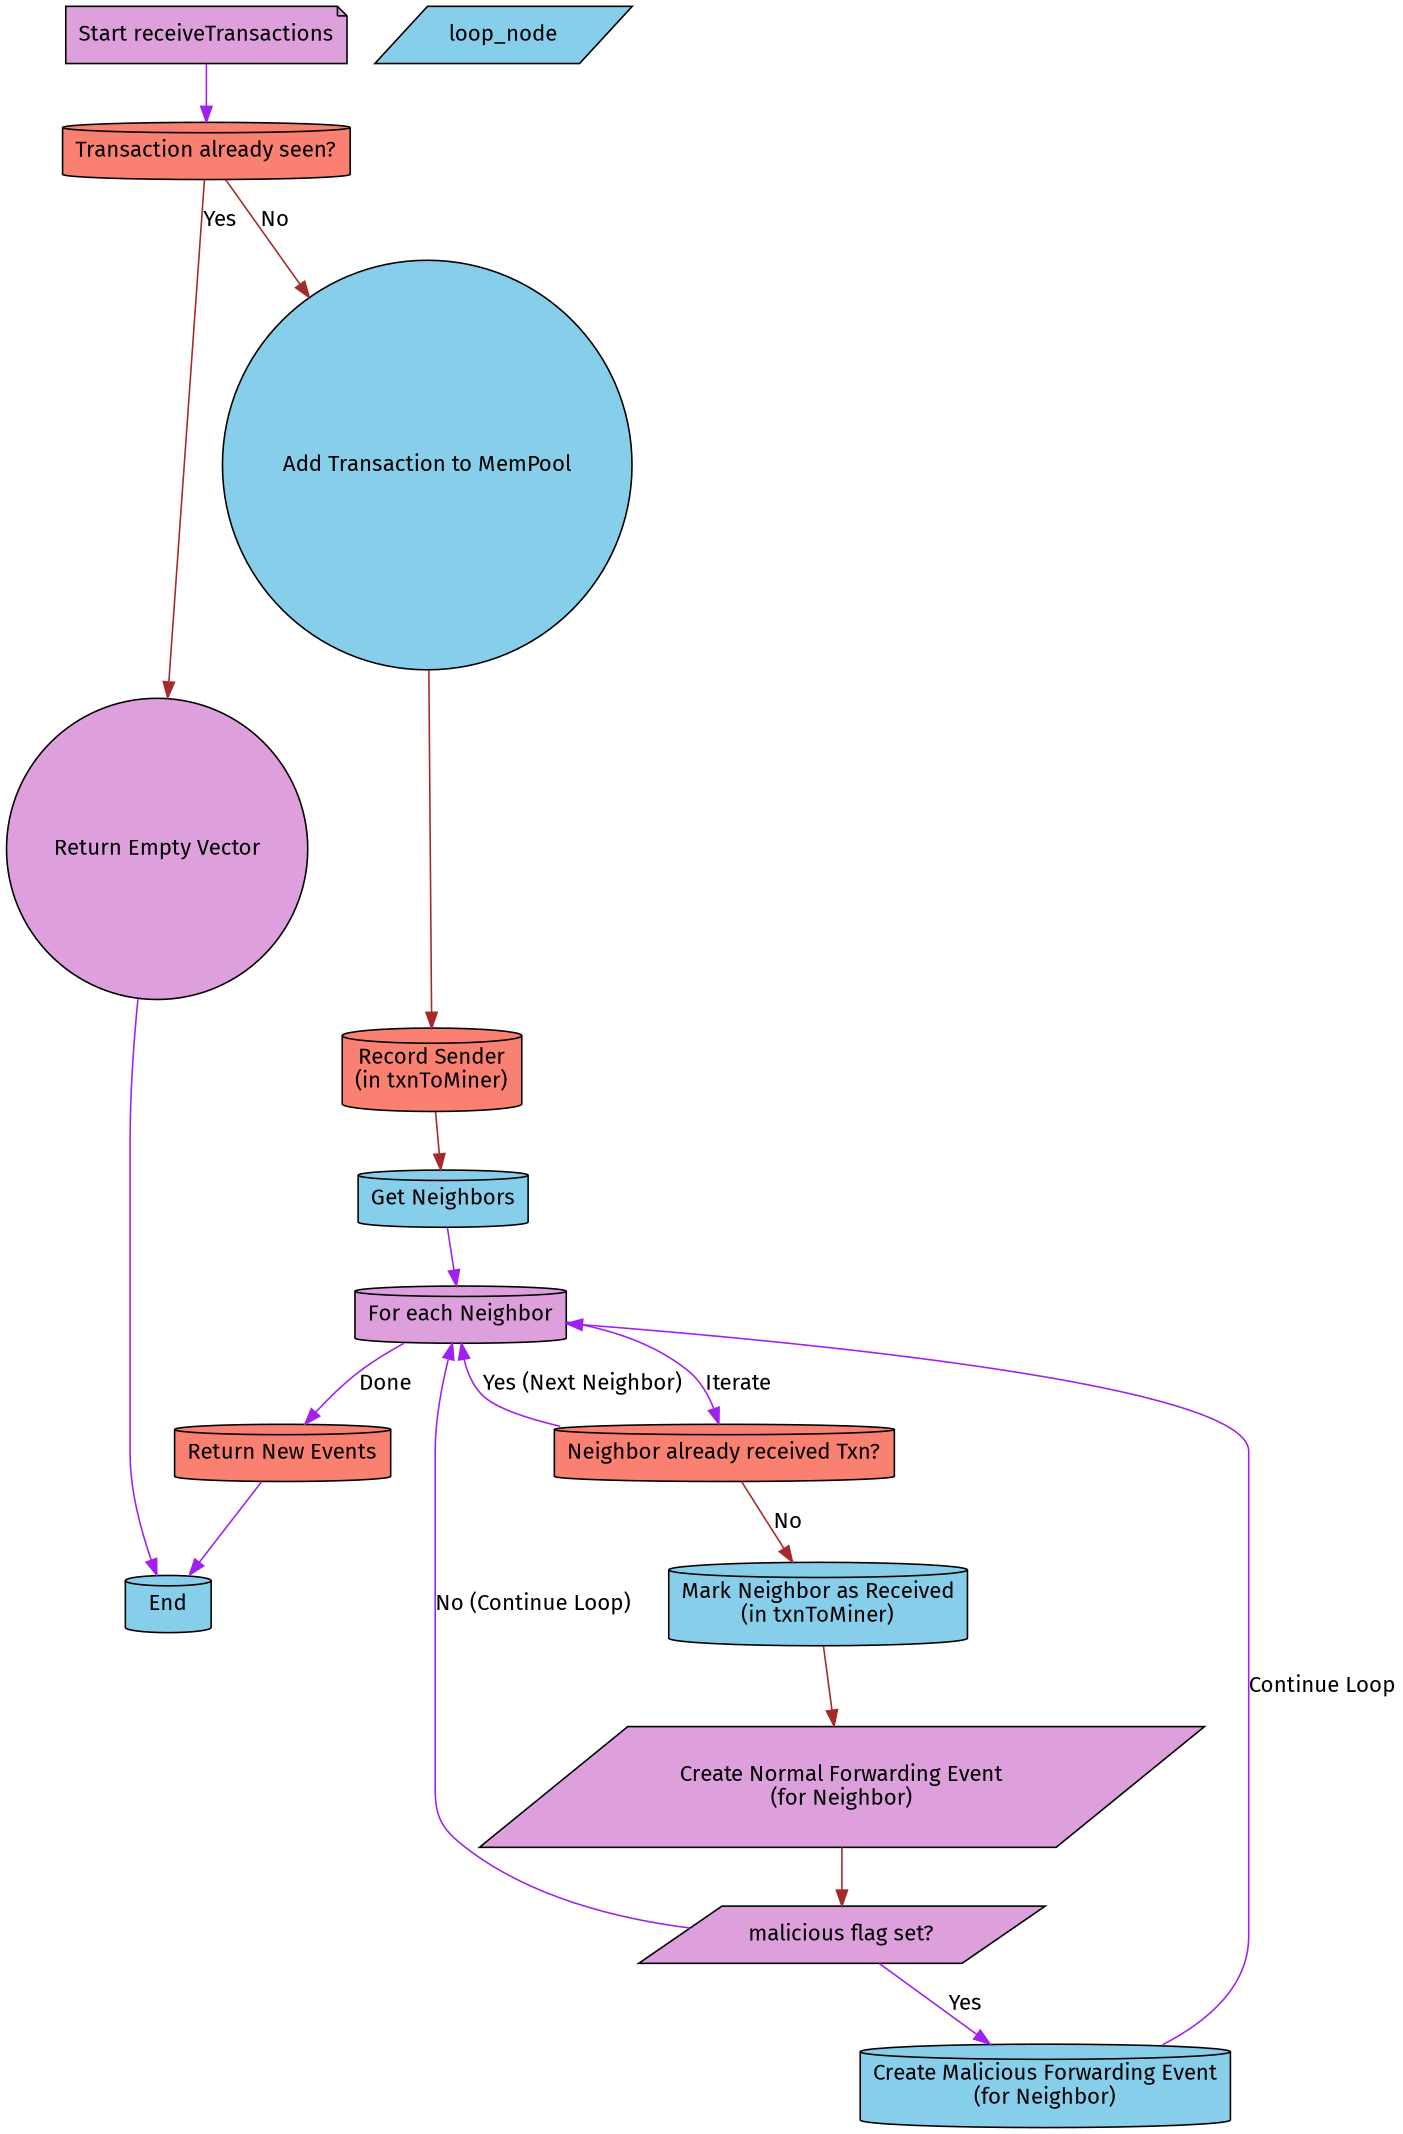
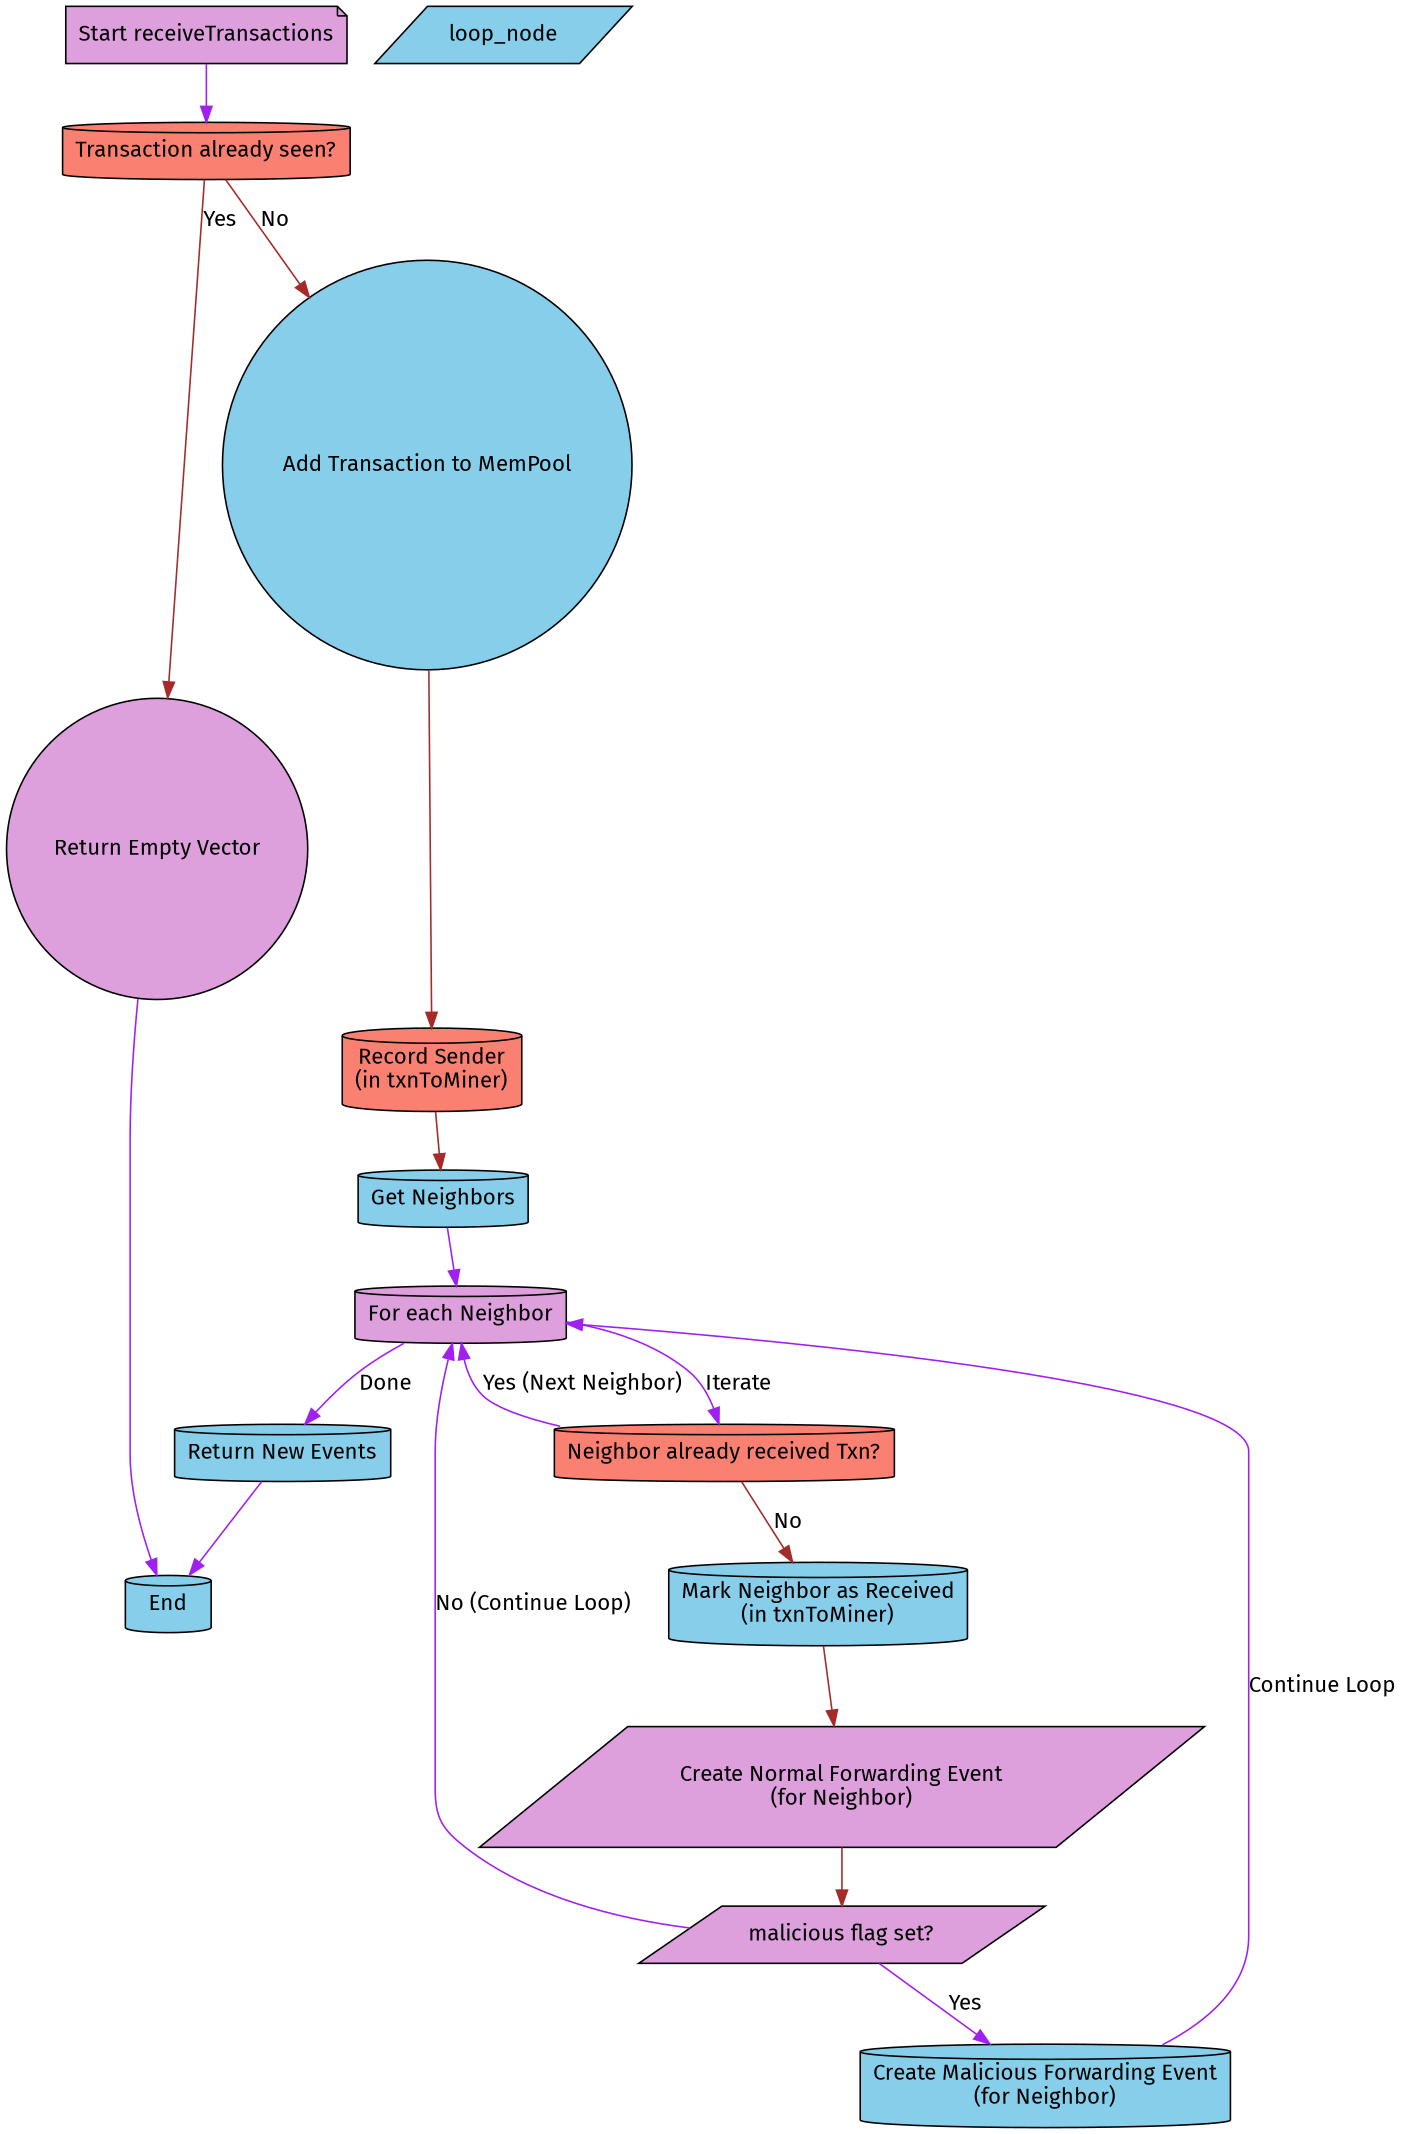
(283, 1453) -> (283, 1453)
